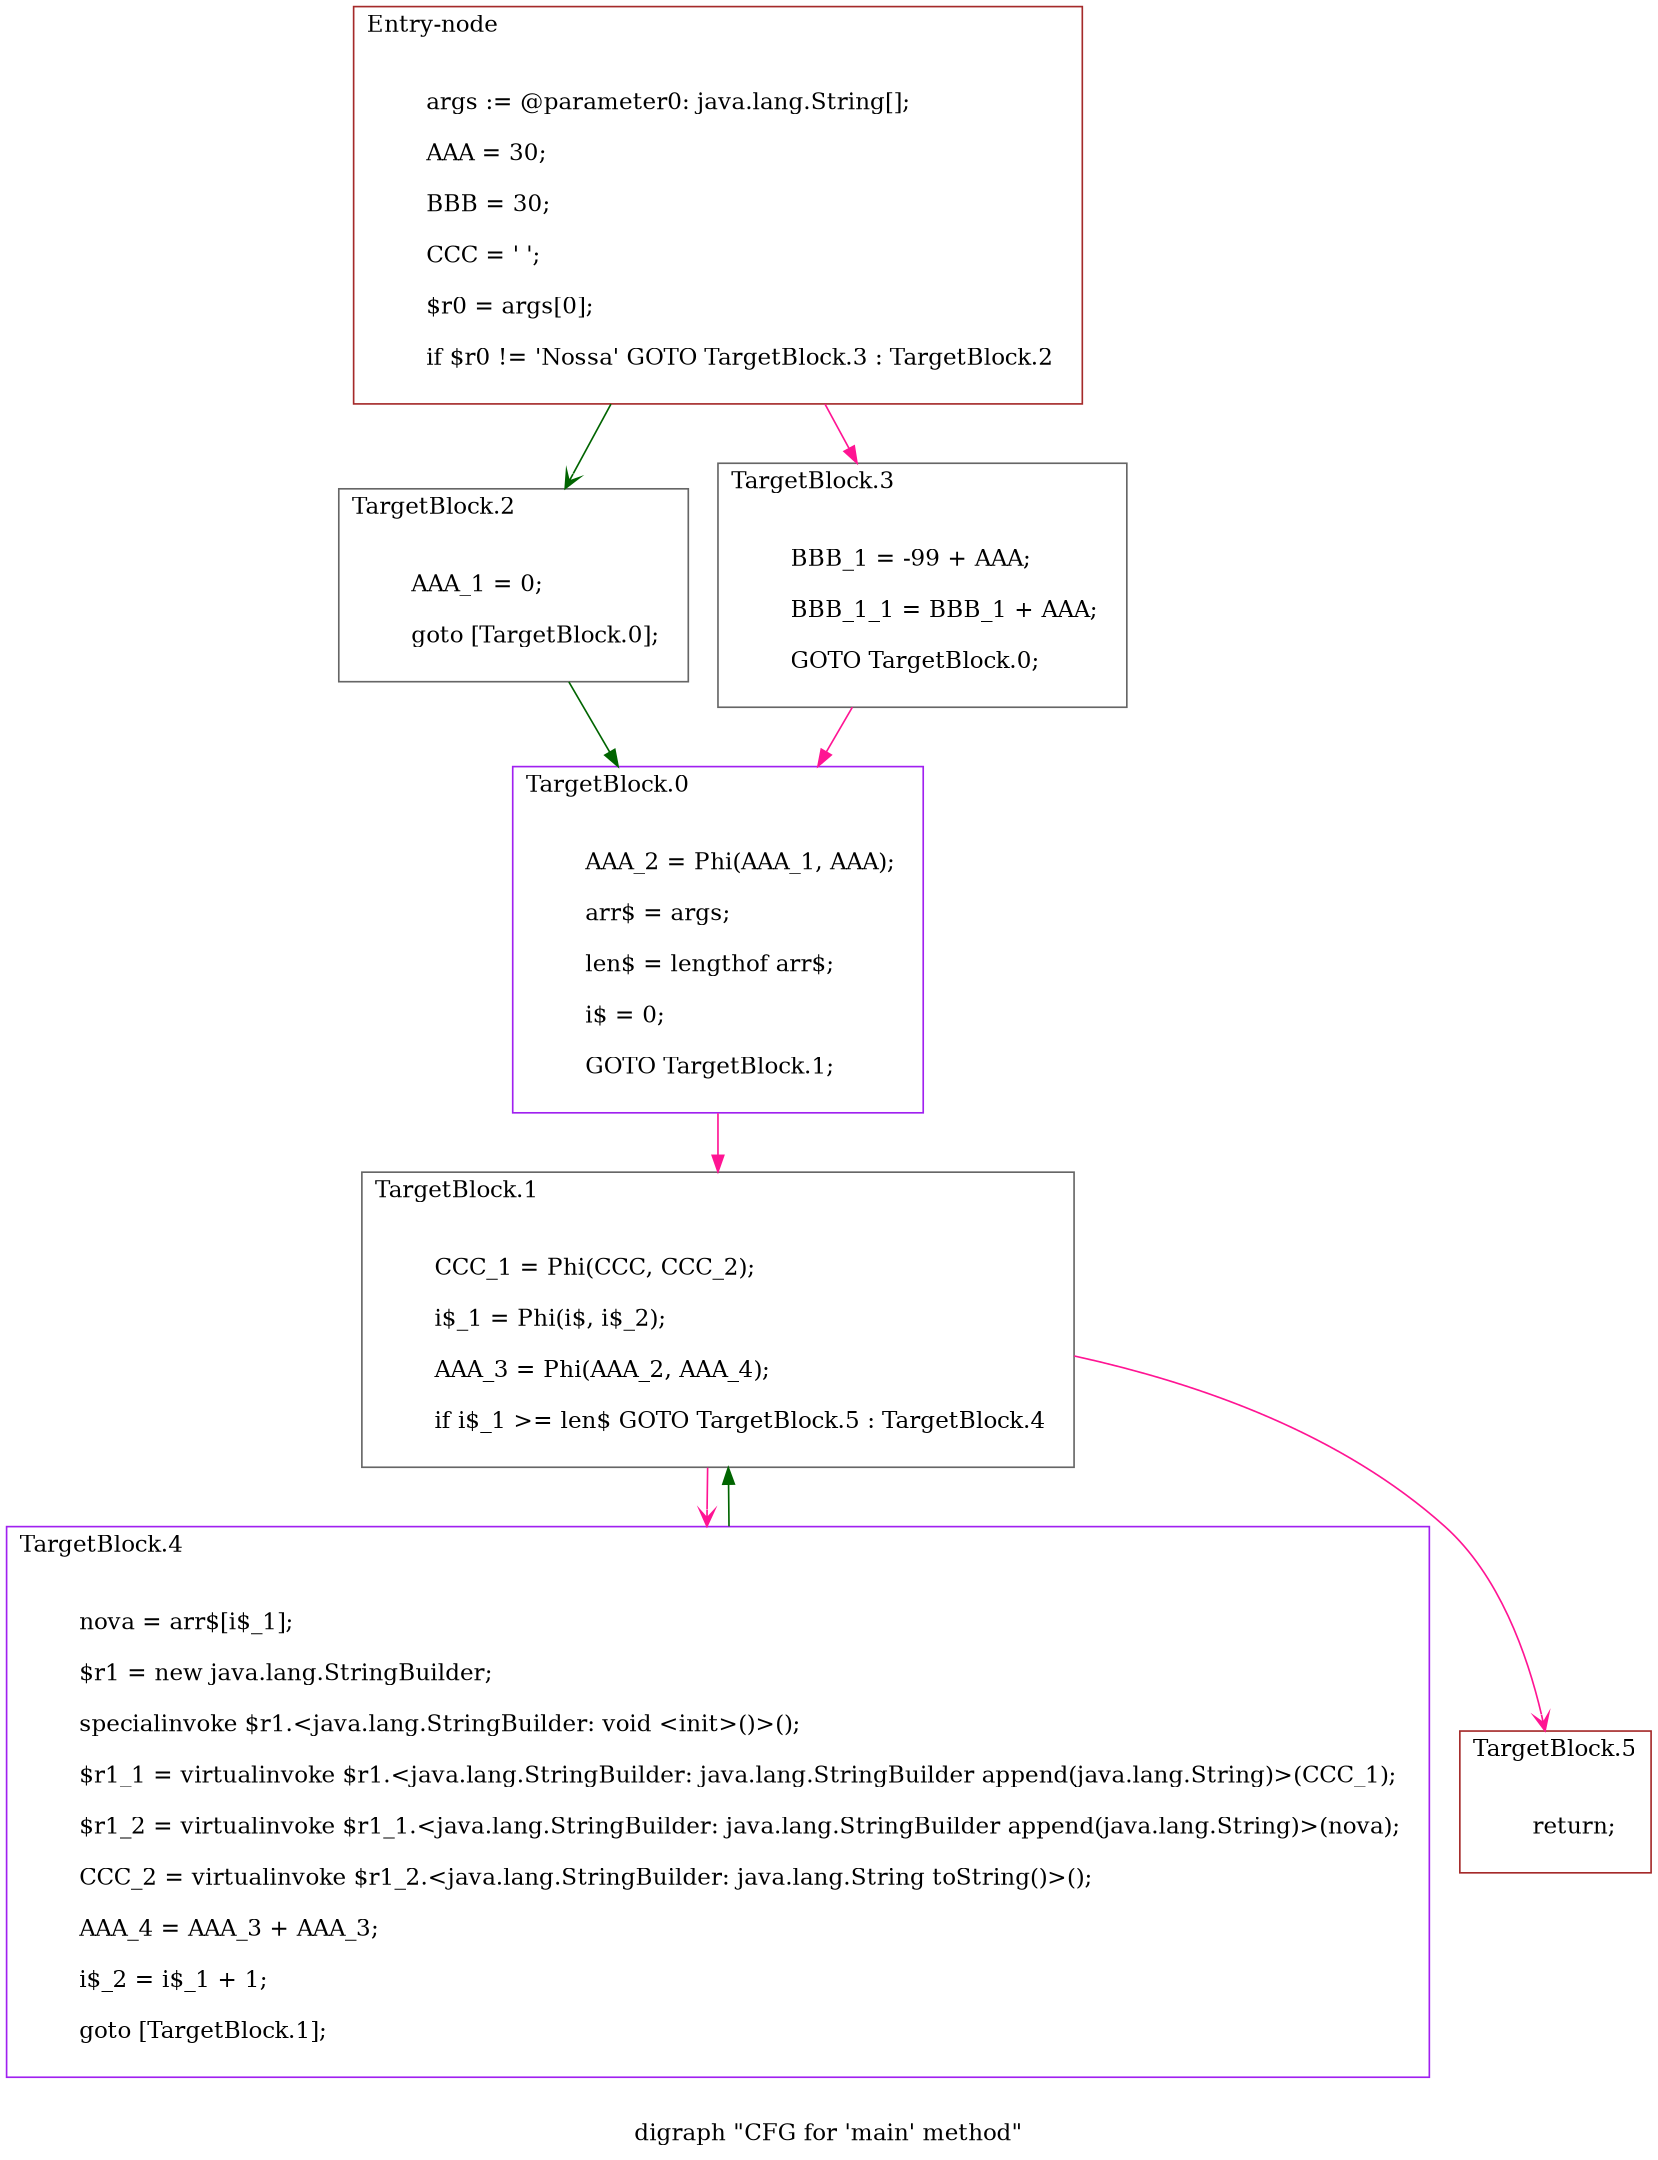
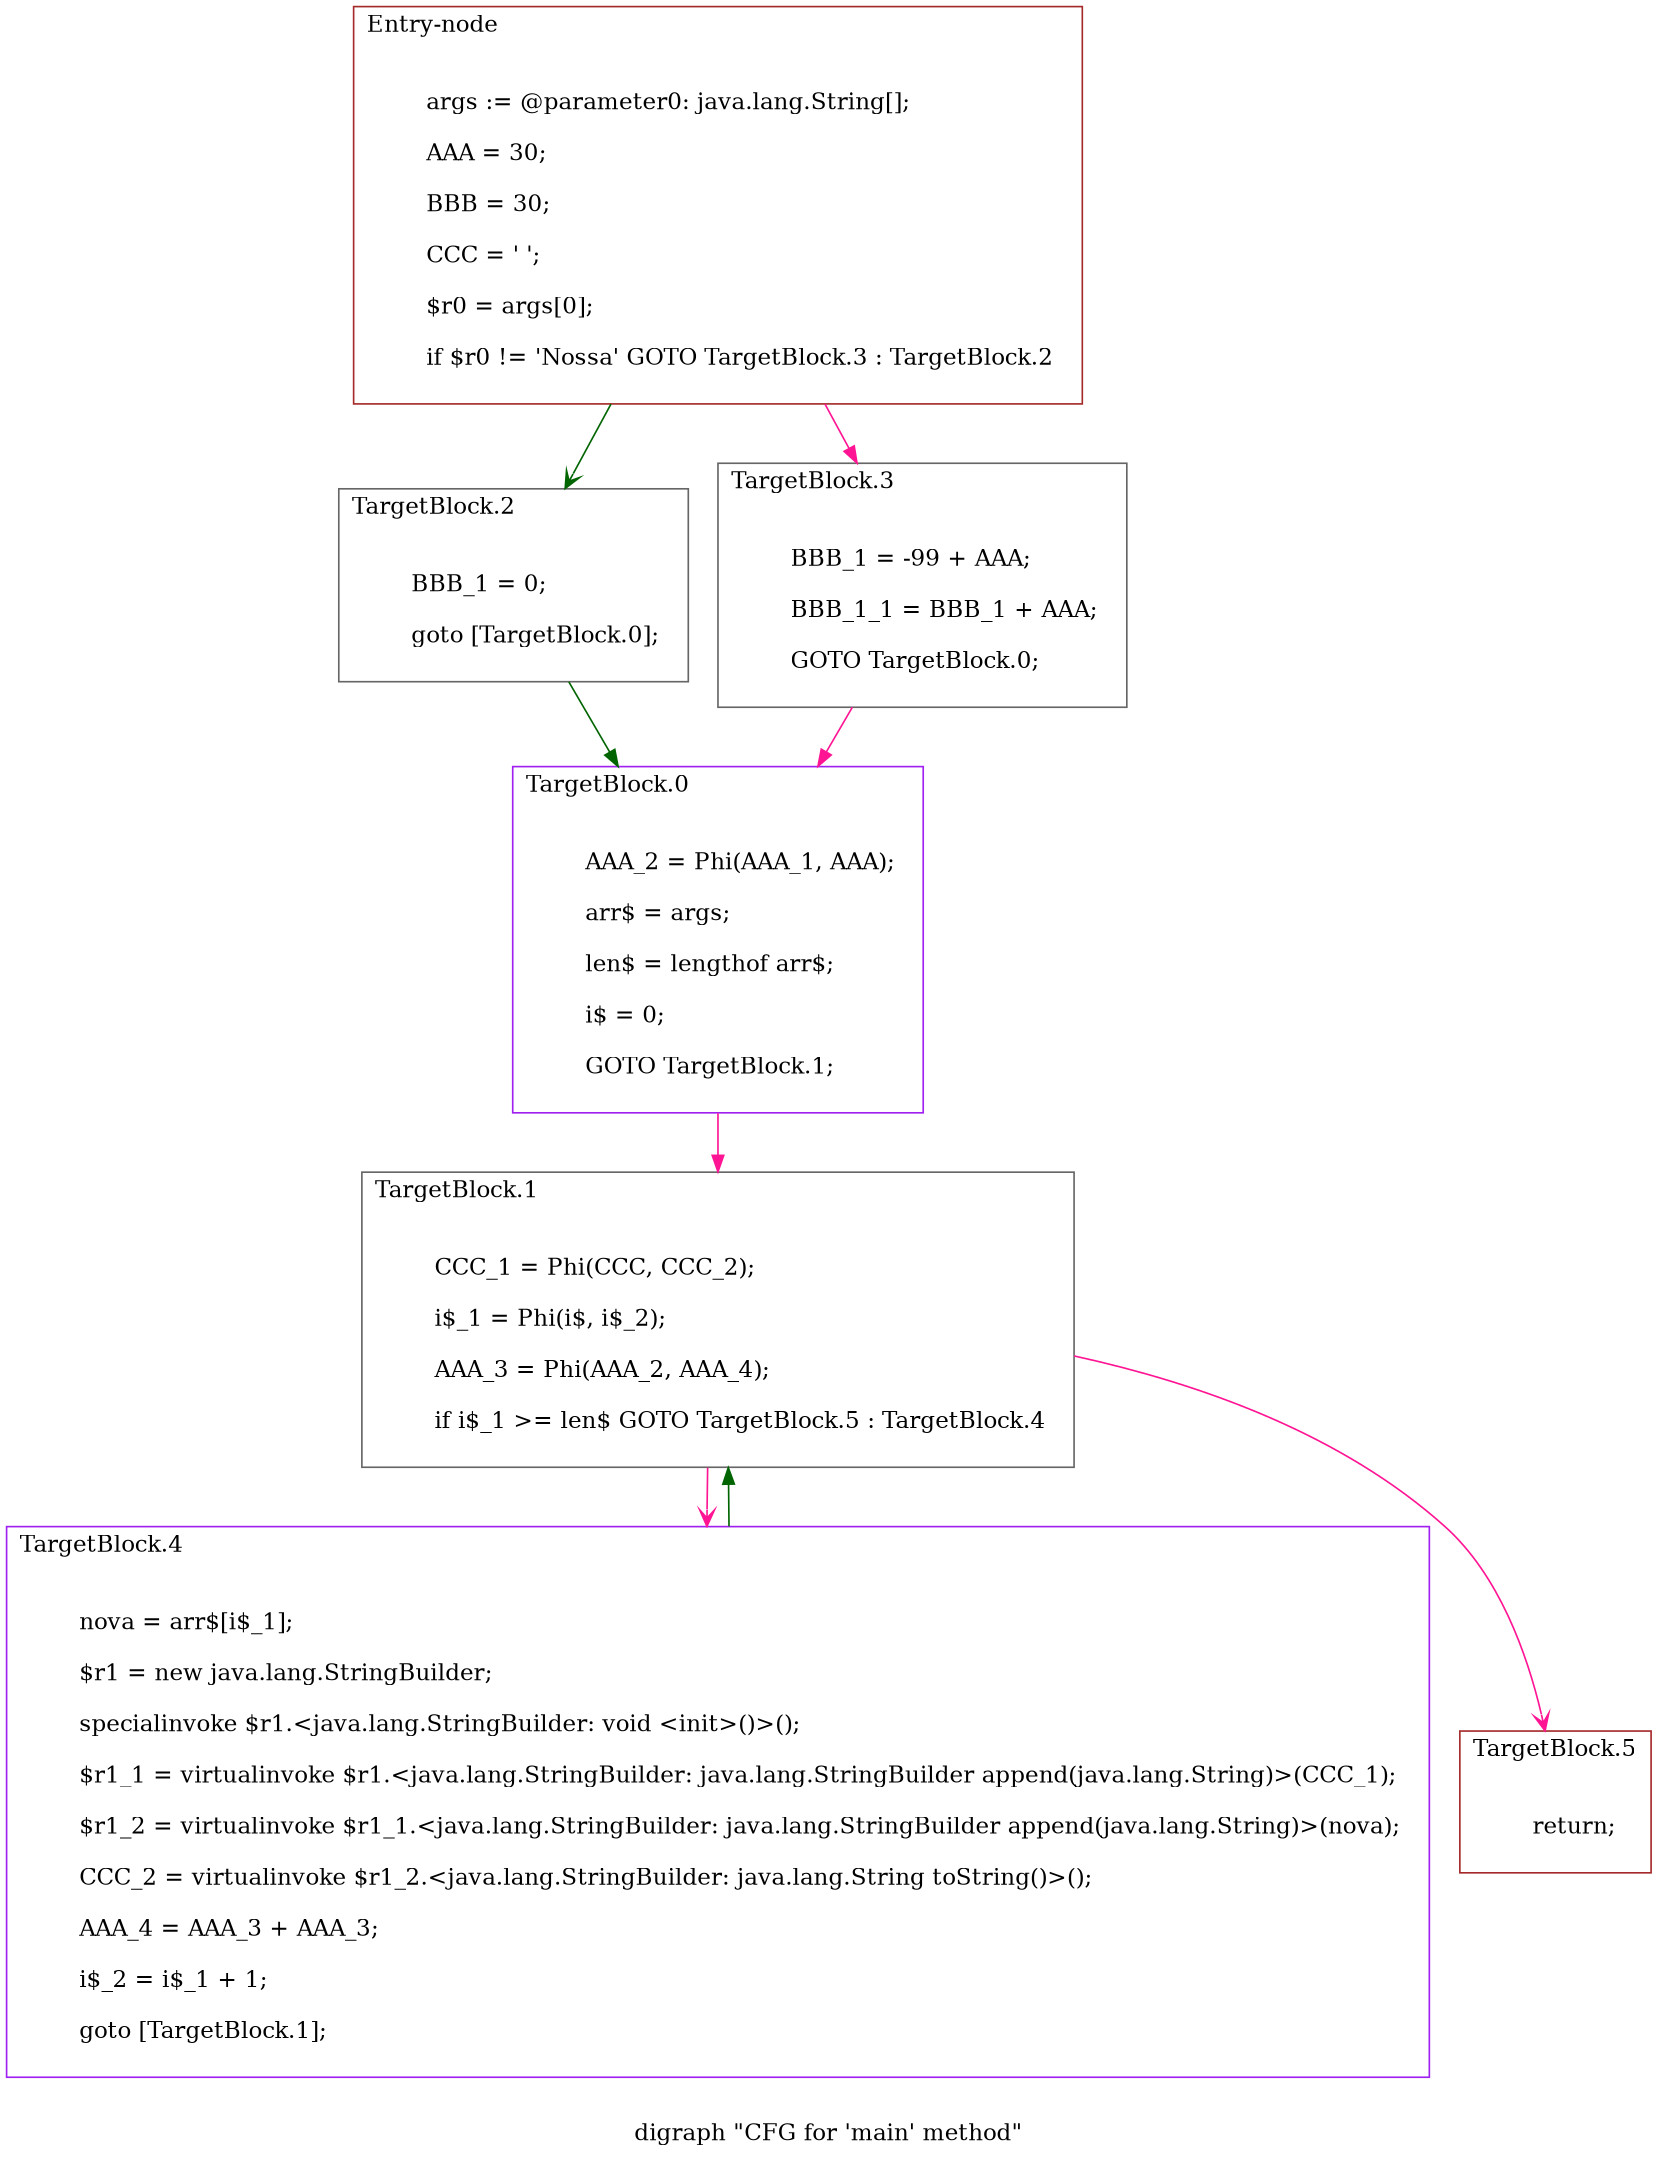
(514, 585) -> (514, 585)
